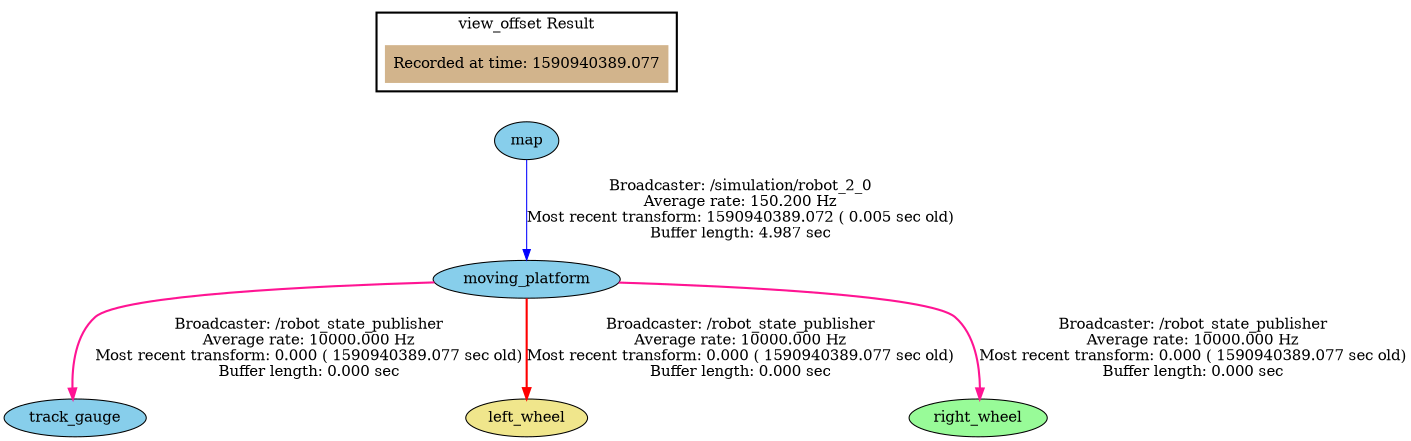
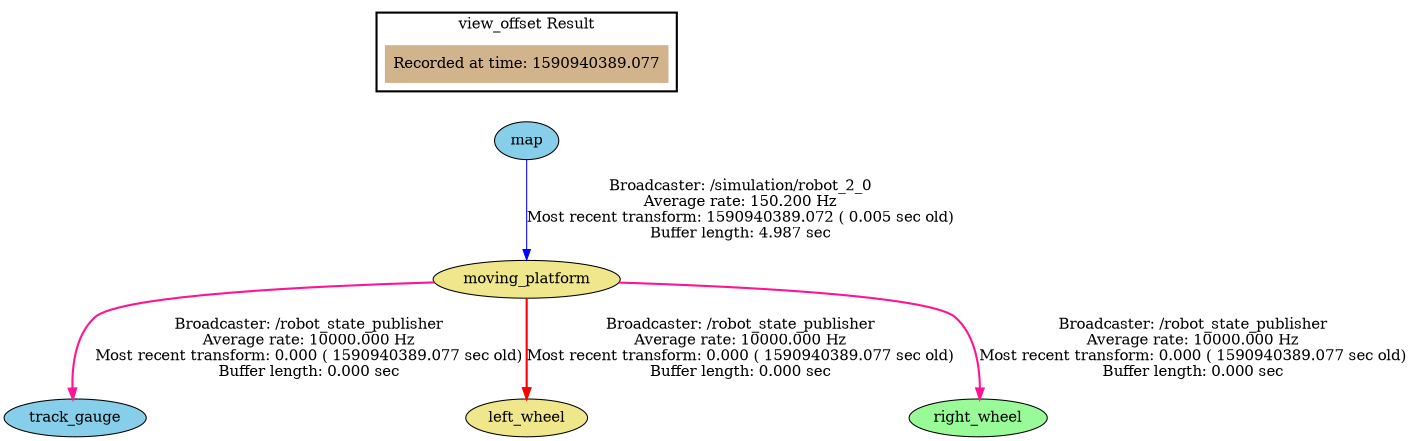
(527, 279) -> (527, 279)
